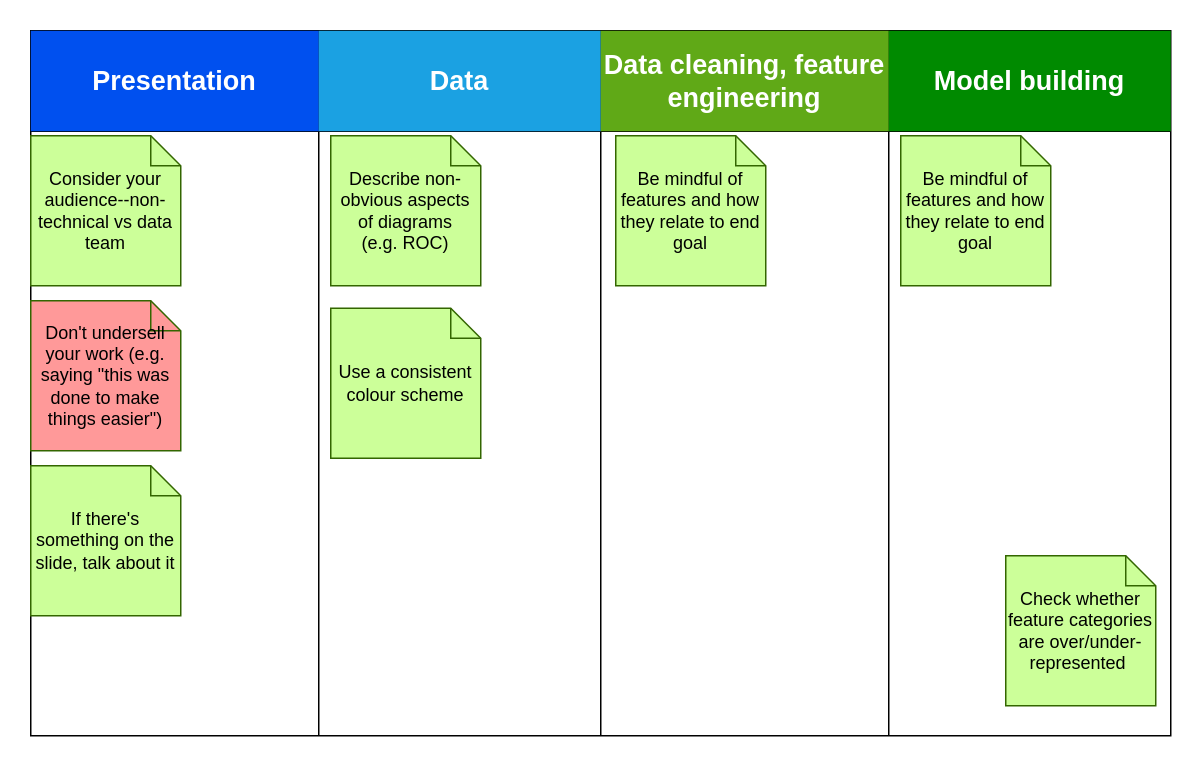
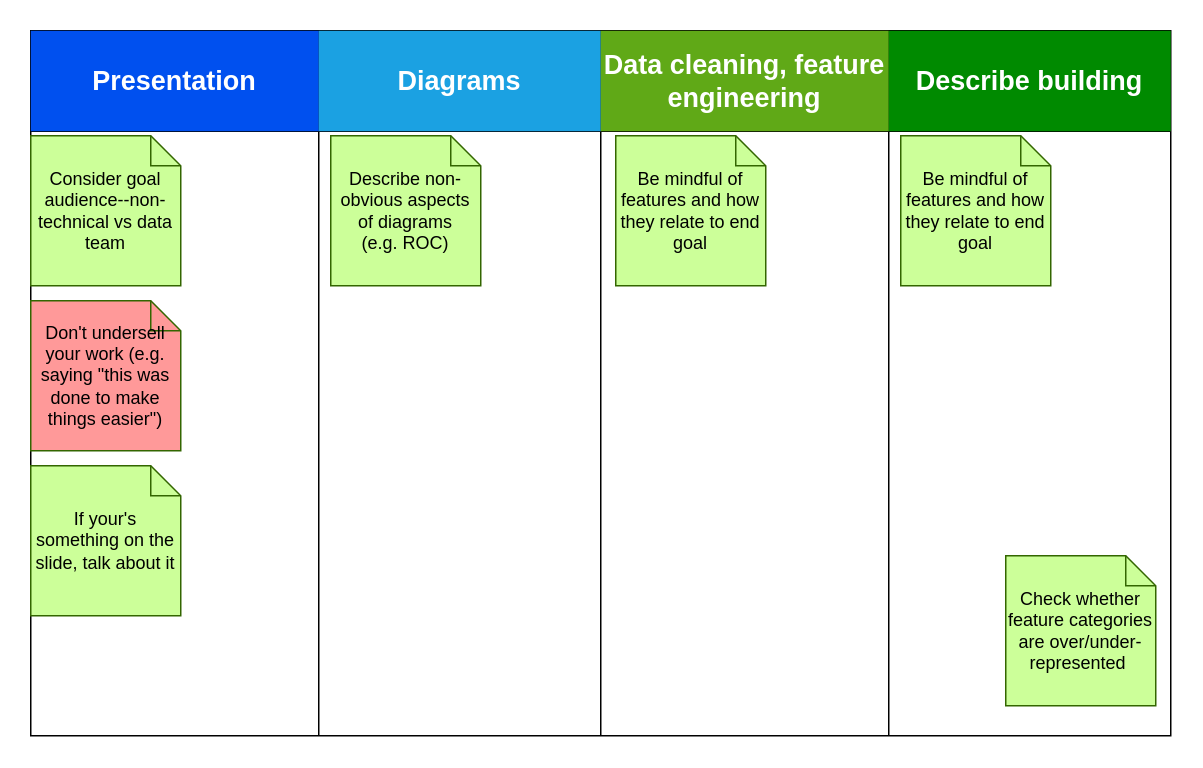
(460, 82) -> (460, 82)
(1030, 82) -> (1030, 82)
(106, 211) -> (106, 211)
(406, 383) -> none
(106, 541) -> (106, 541)
